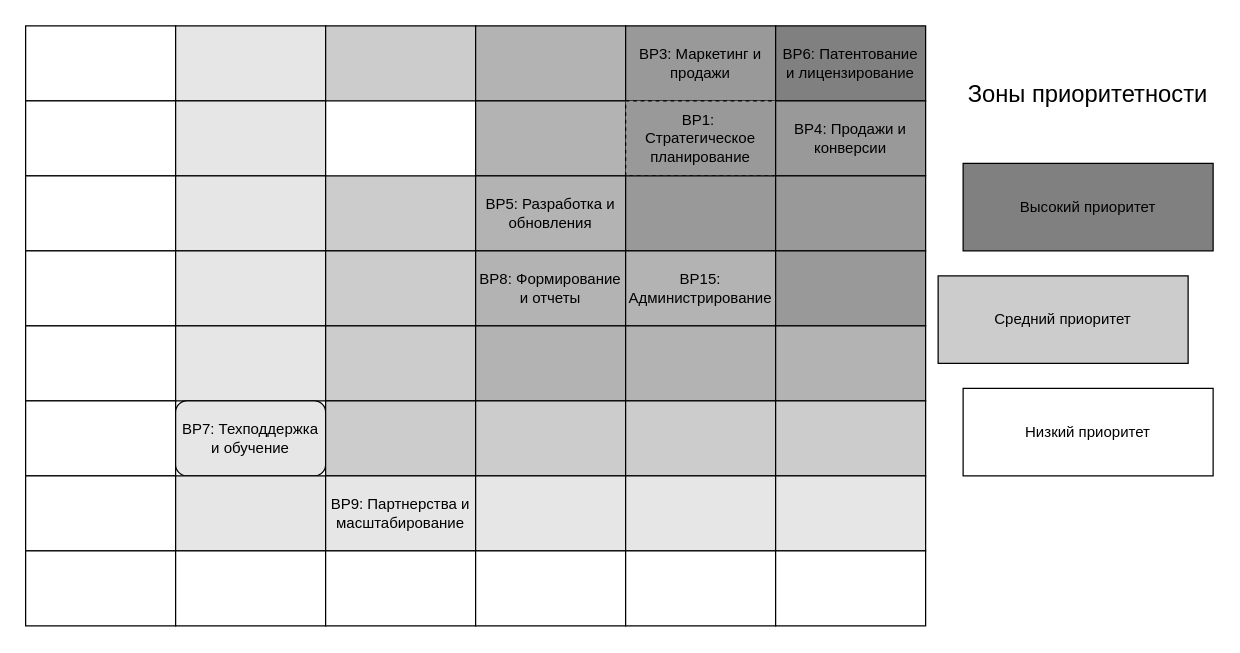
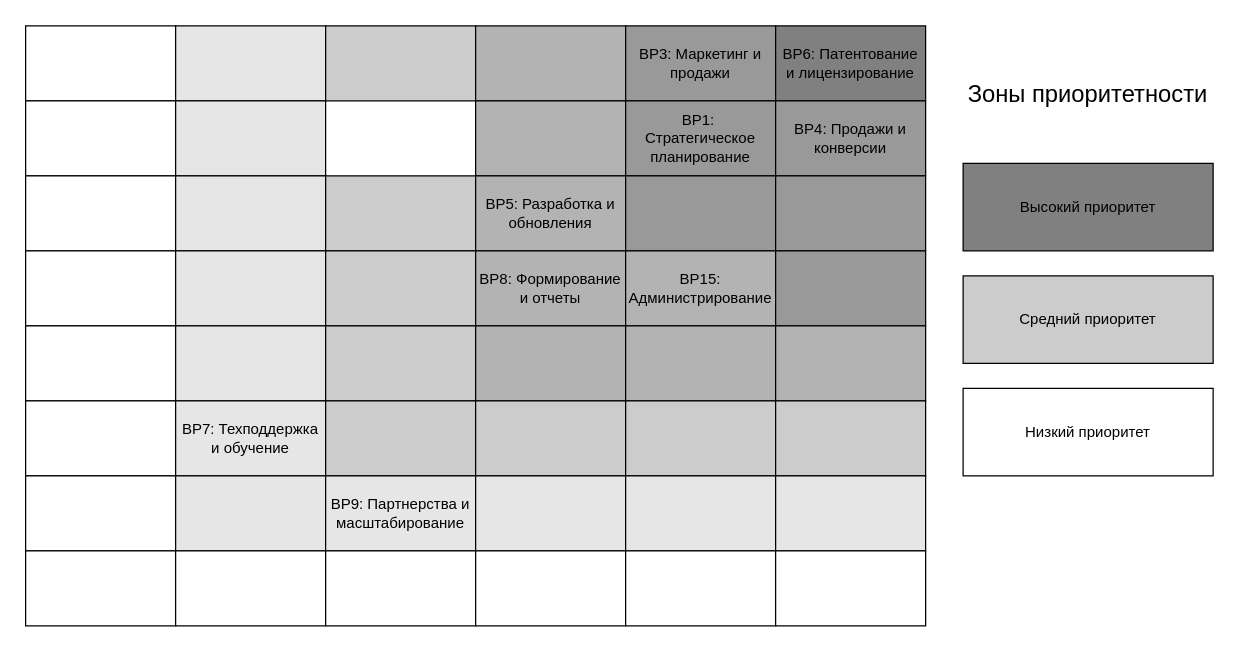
(701, 138) -> (701, 138)
(1063, 319) -> (1088, 319)
(251, 438) -> (251, 438)
